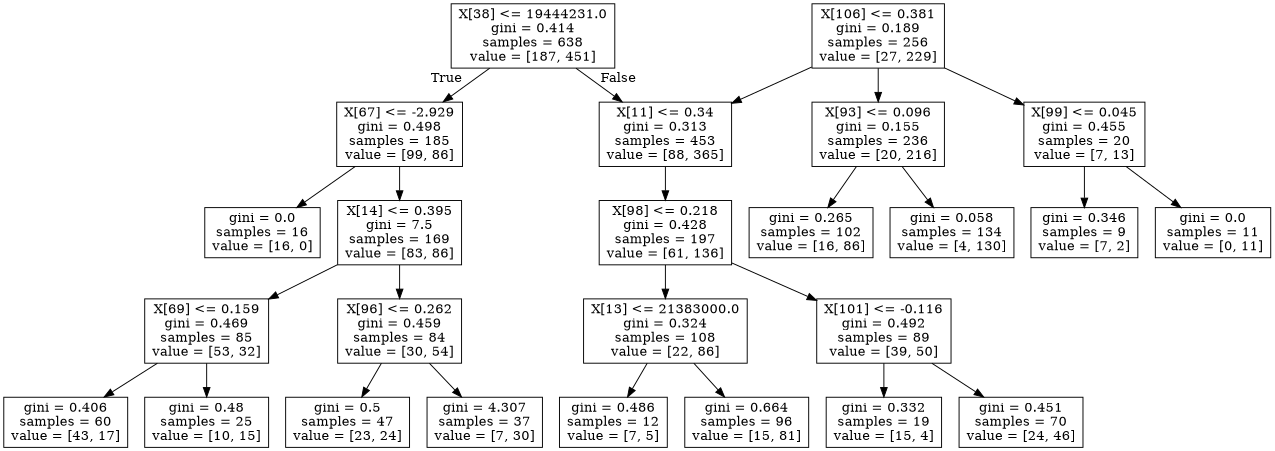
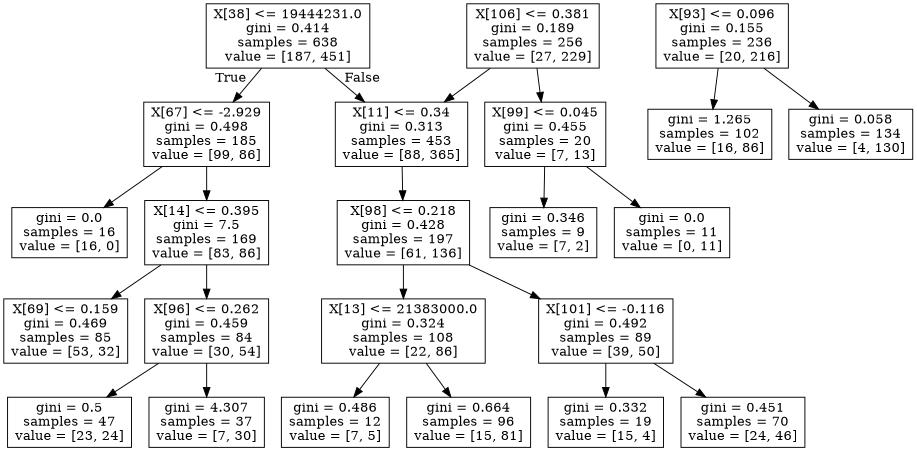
(878, 80) -> none
(811, 233) -> (710, 134)
(66, 422) -> none
(207, 422) -> none
